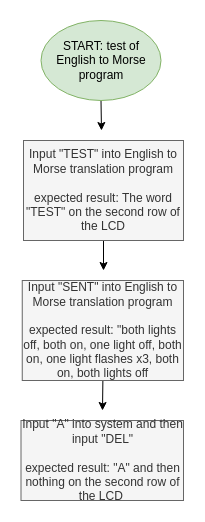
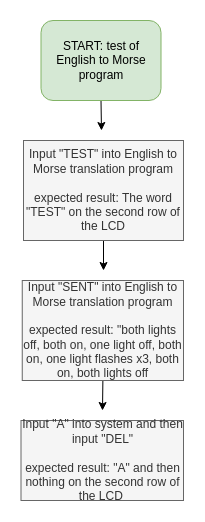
(101, 61) -> (101, 61)
